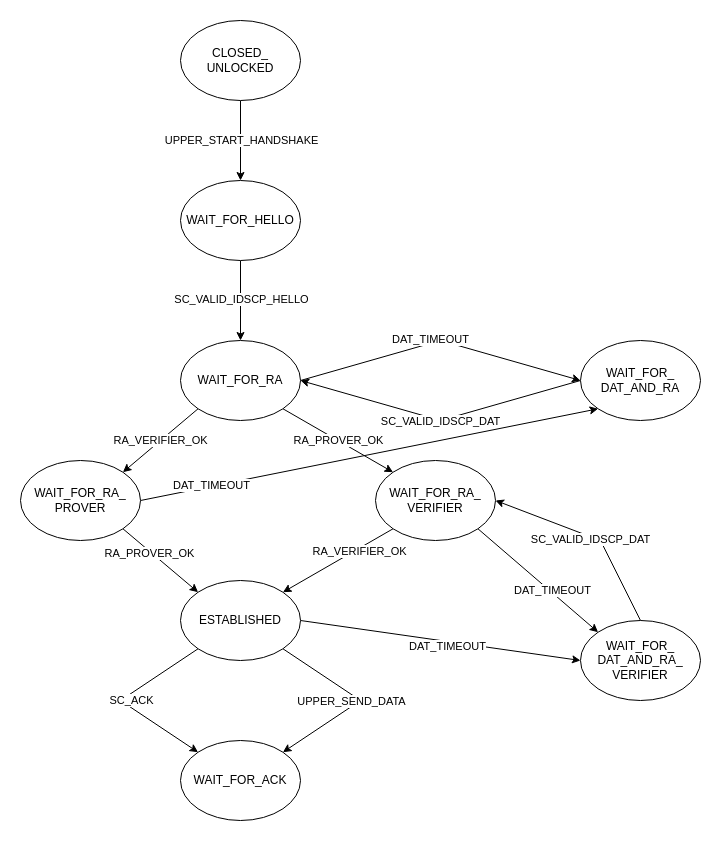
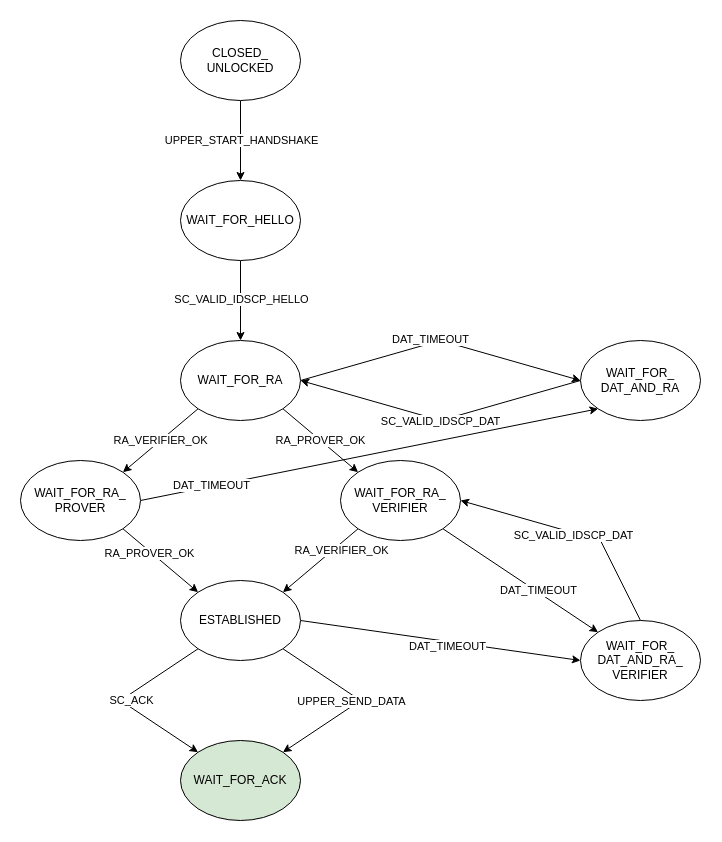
(436, 501) -> (401, 501)
(241, 781) -> (241, 781)
